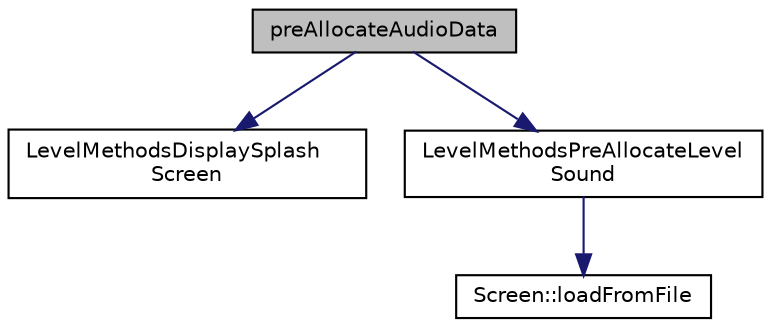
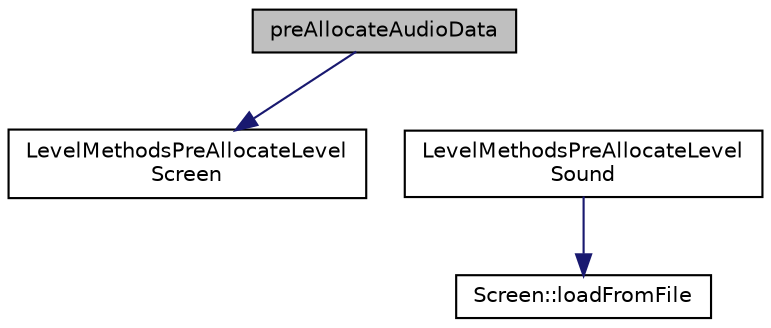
(465, 85) -> none
(187, 164) -> (187, 164)
